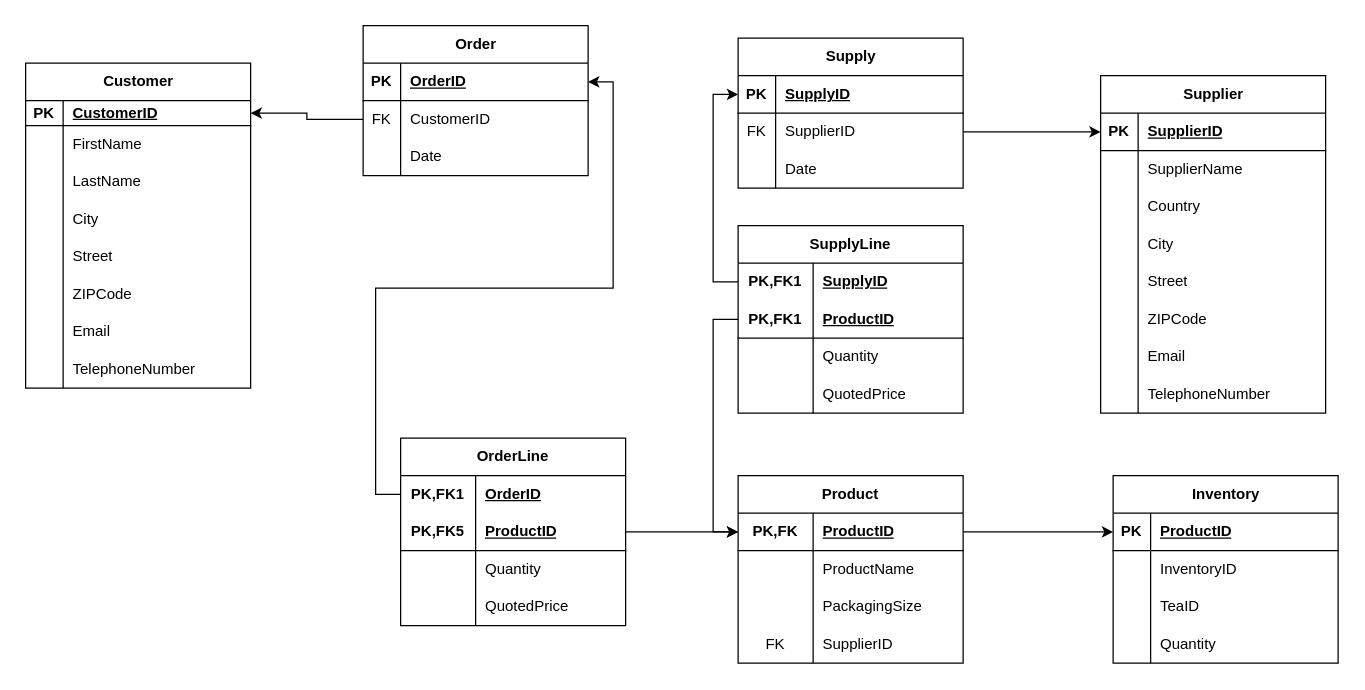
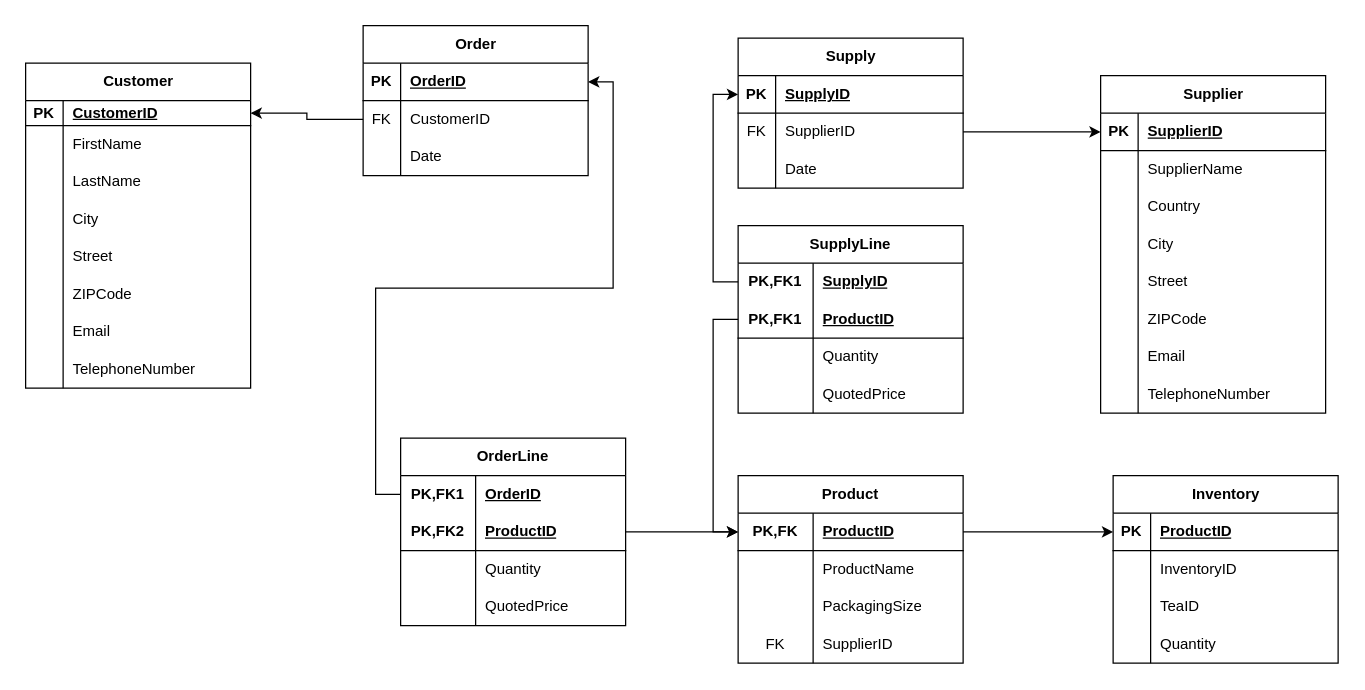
(438, 532) -> (438, 532)
